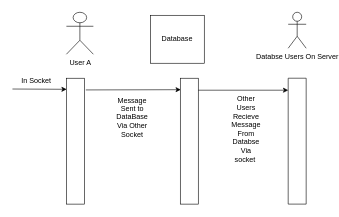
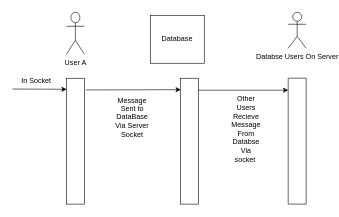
(80, 33) -> (75, 33)
(132, 117) -> (132, 117)
